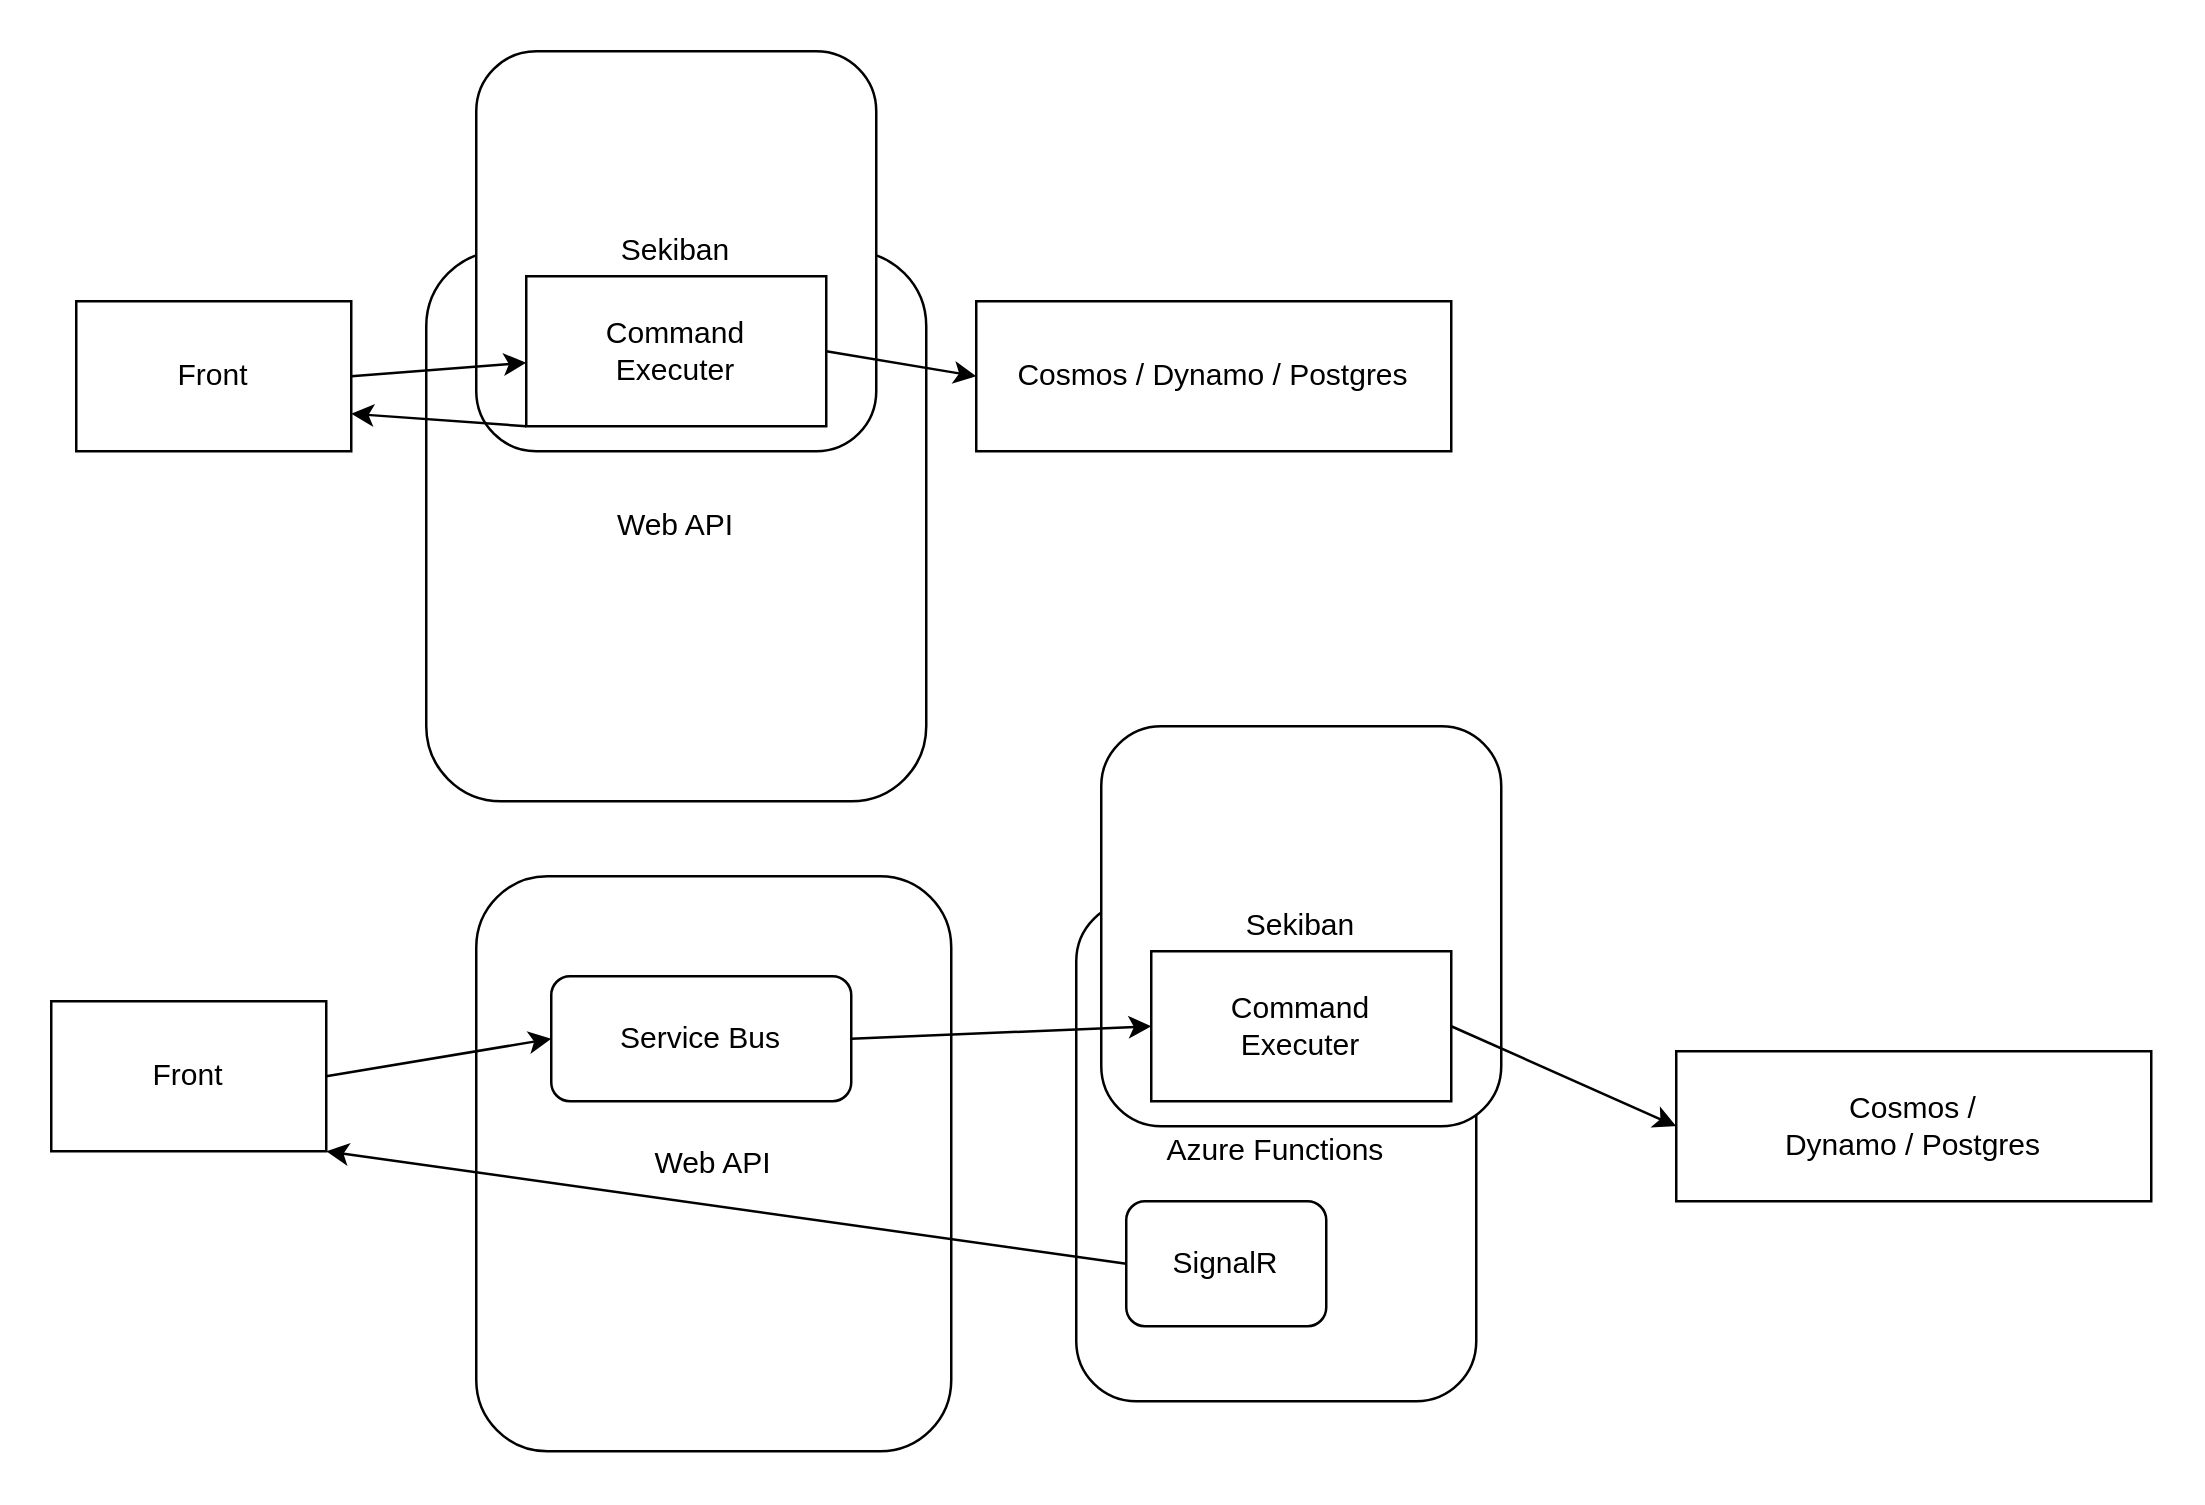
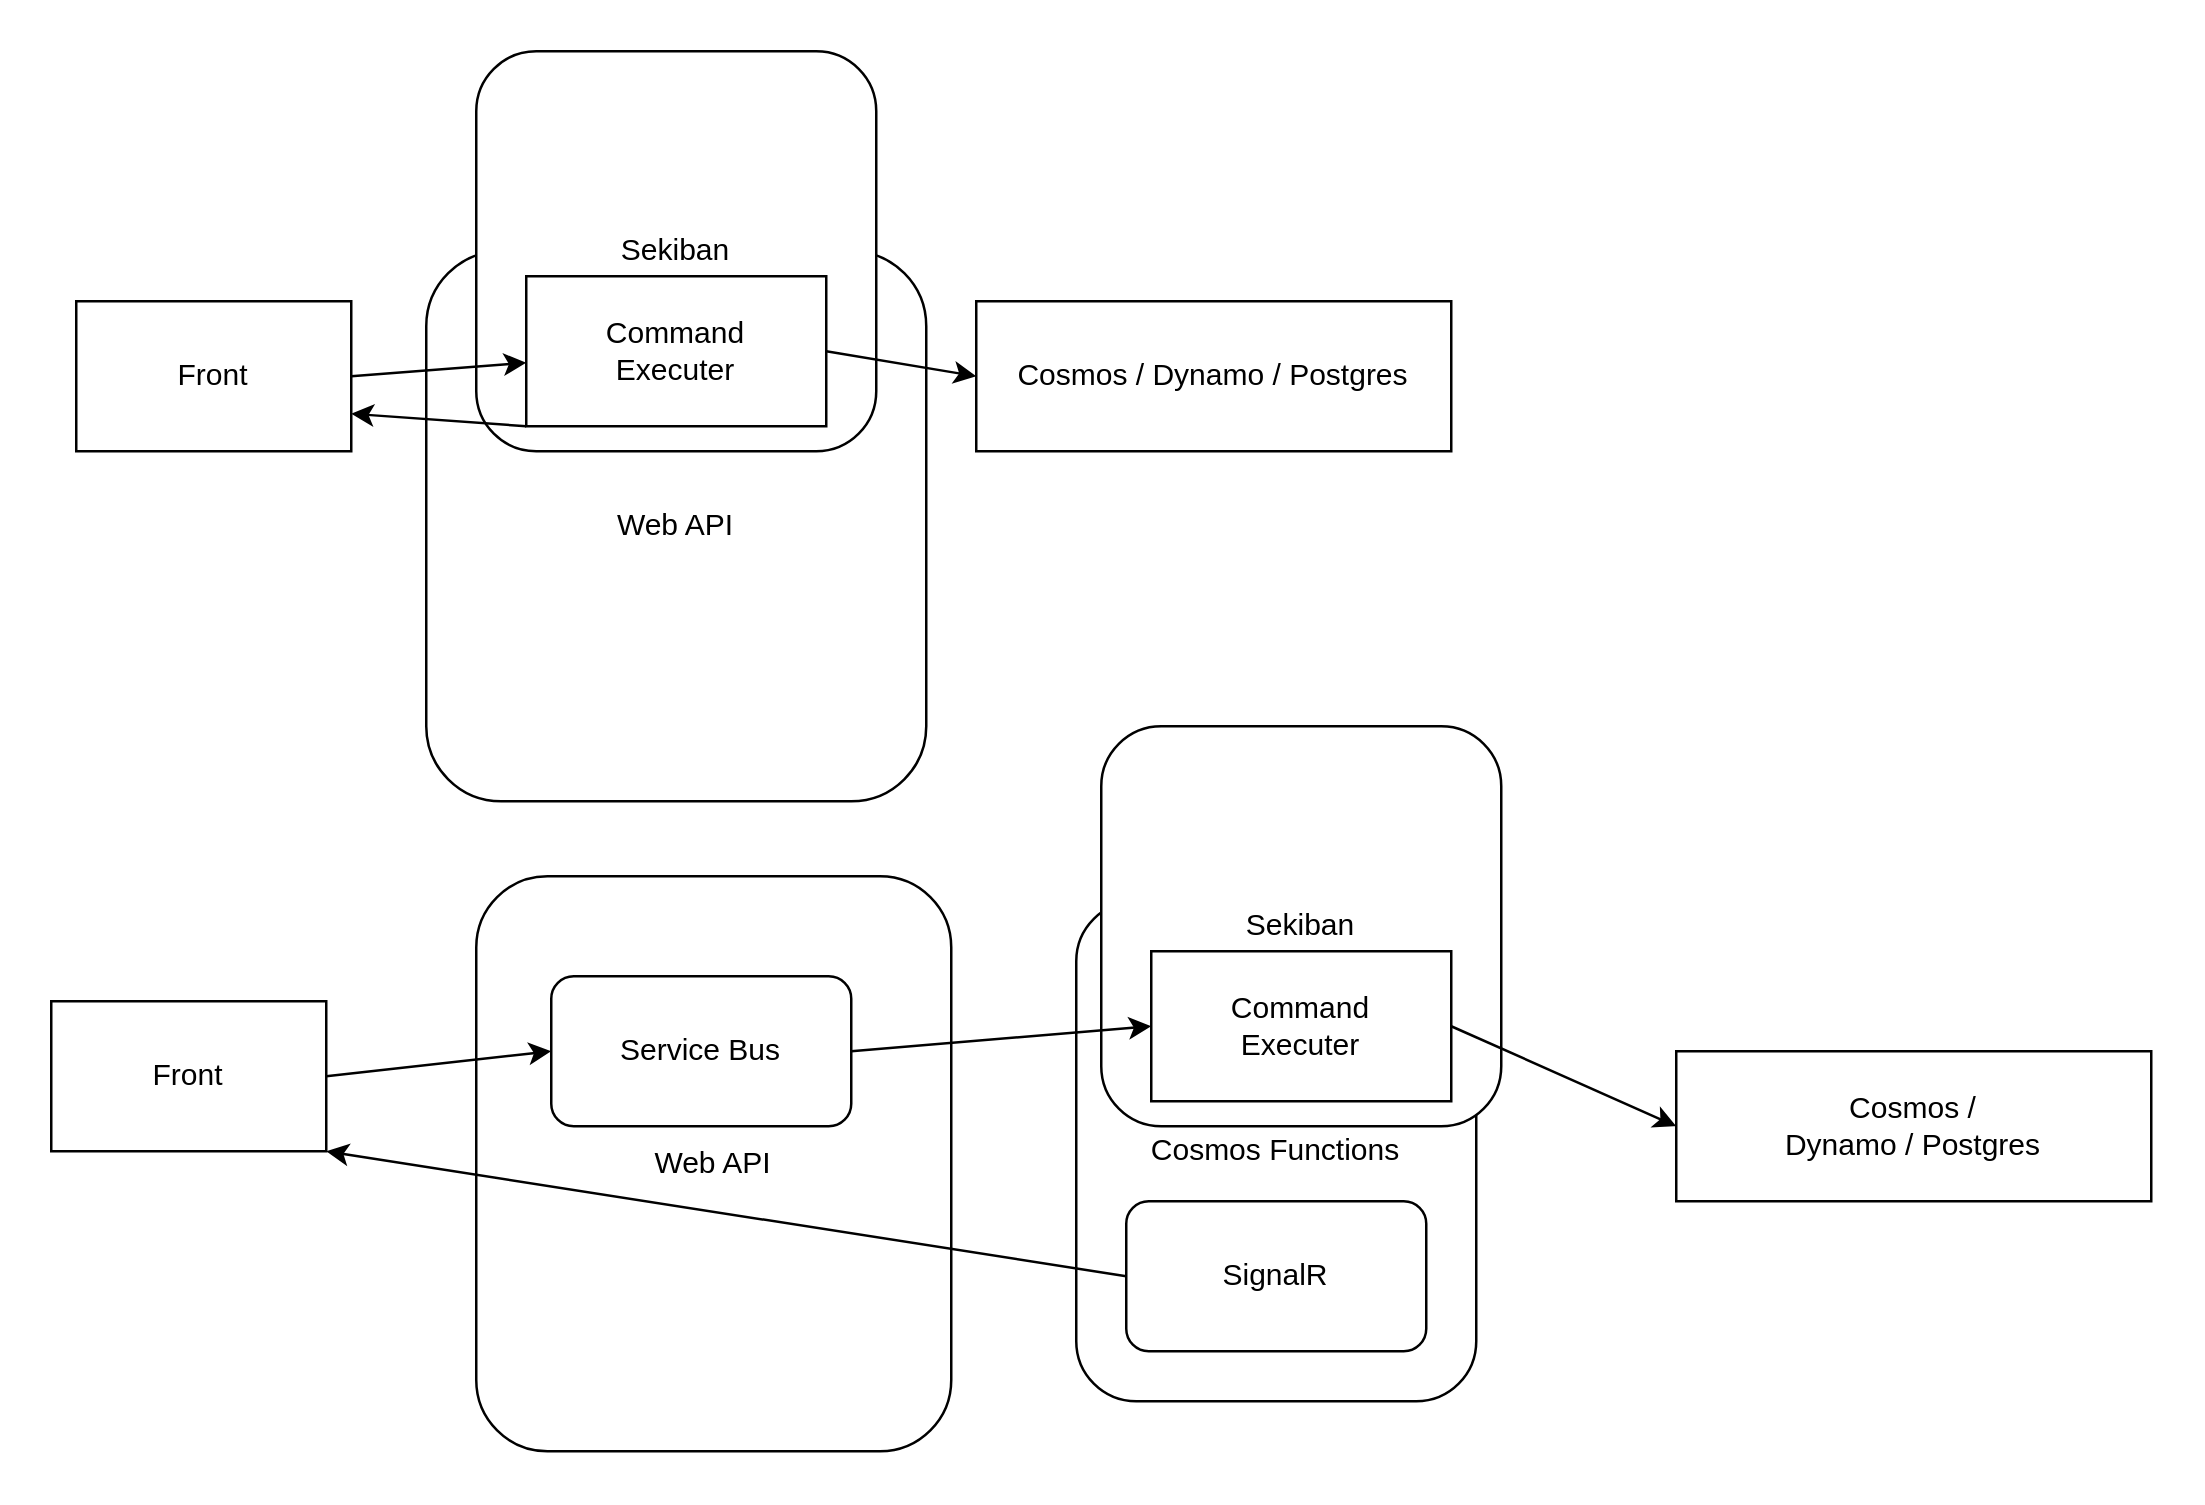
(701, 1039) -> (701, 1051)
(1276, 1151) -> (1276, 1151)
(1226, 1264) -> (1276, 1276)
